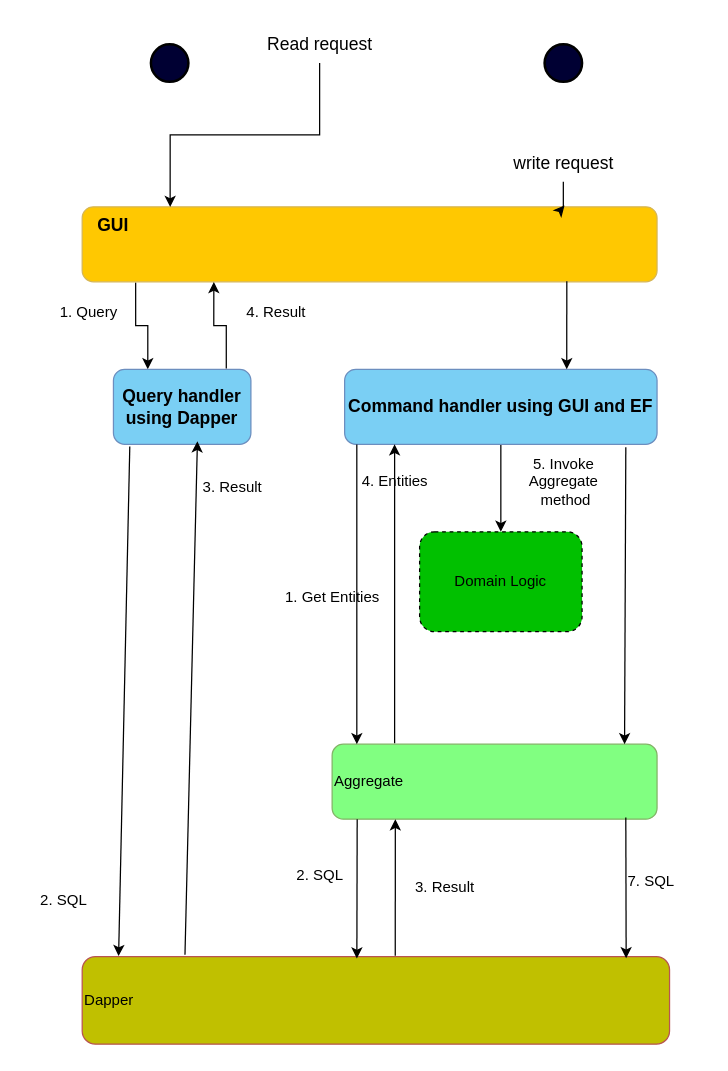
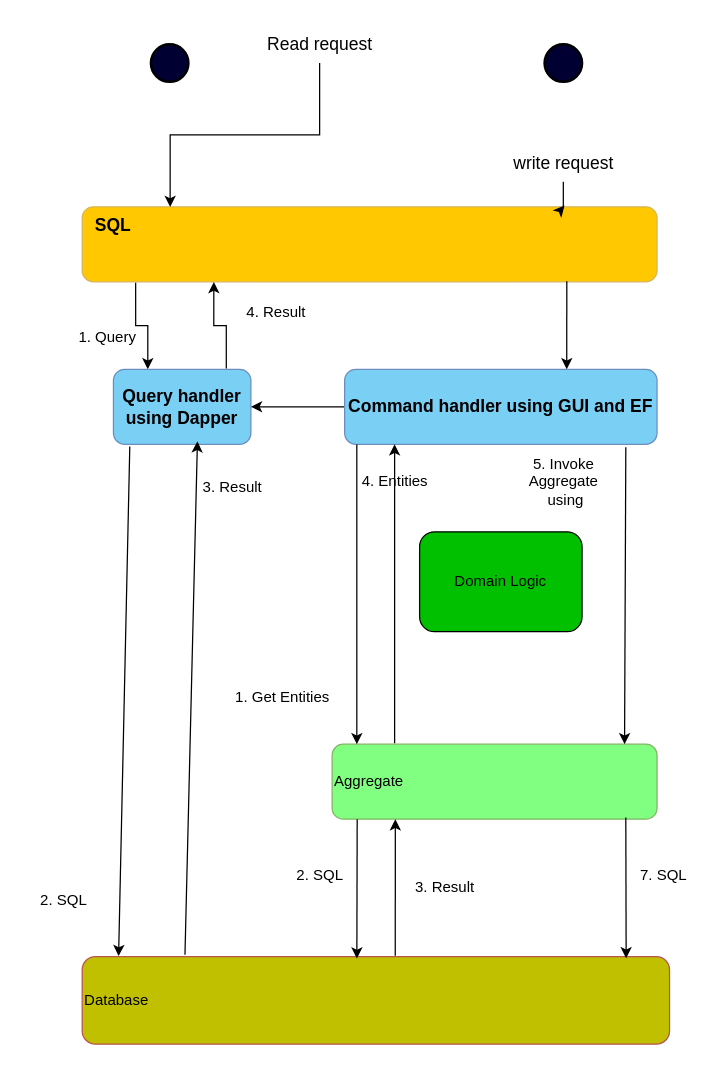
(113, 226) -> (113, 226)
(88, 313) -> (107, 338)
(564, 482) -> (564, 482)
(501, 484) -> (302, 407)
(501, 582) -> (501, 582)
(332, 598) -> (282, 698)
(651, 882) -> (663, 876)
(110, 1001) -> (118, 1001)
